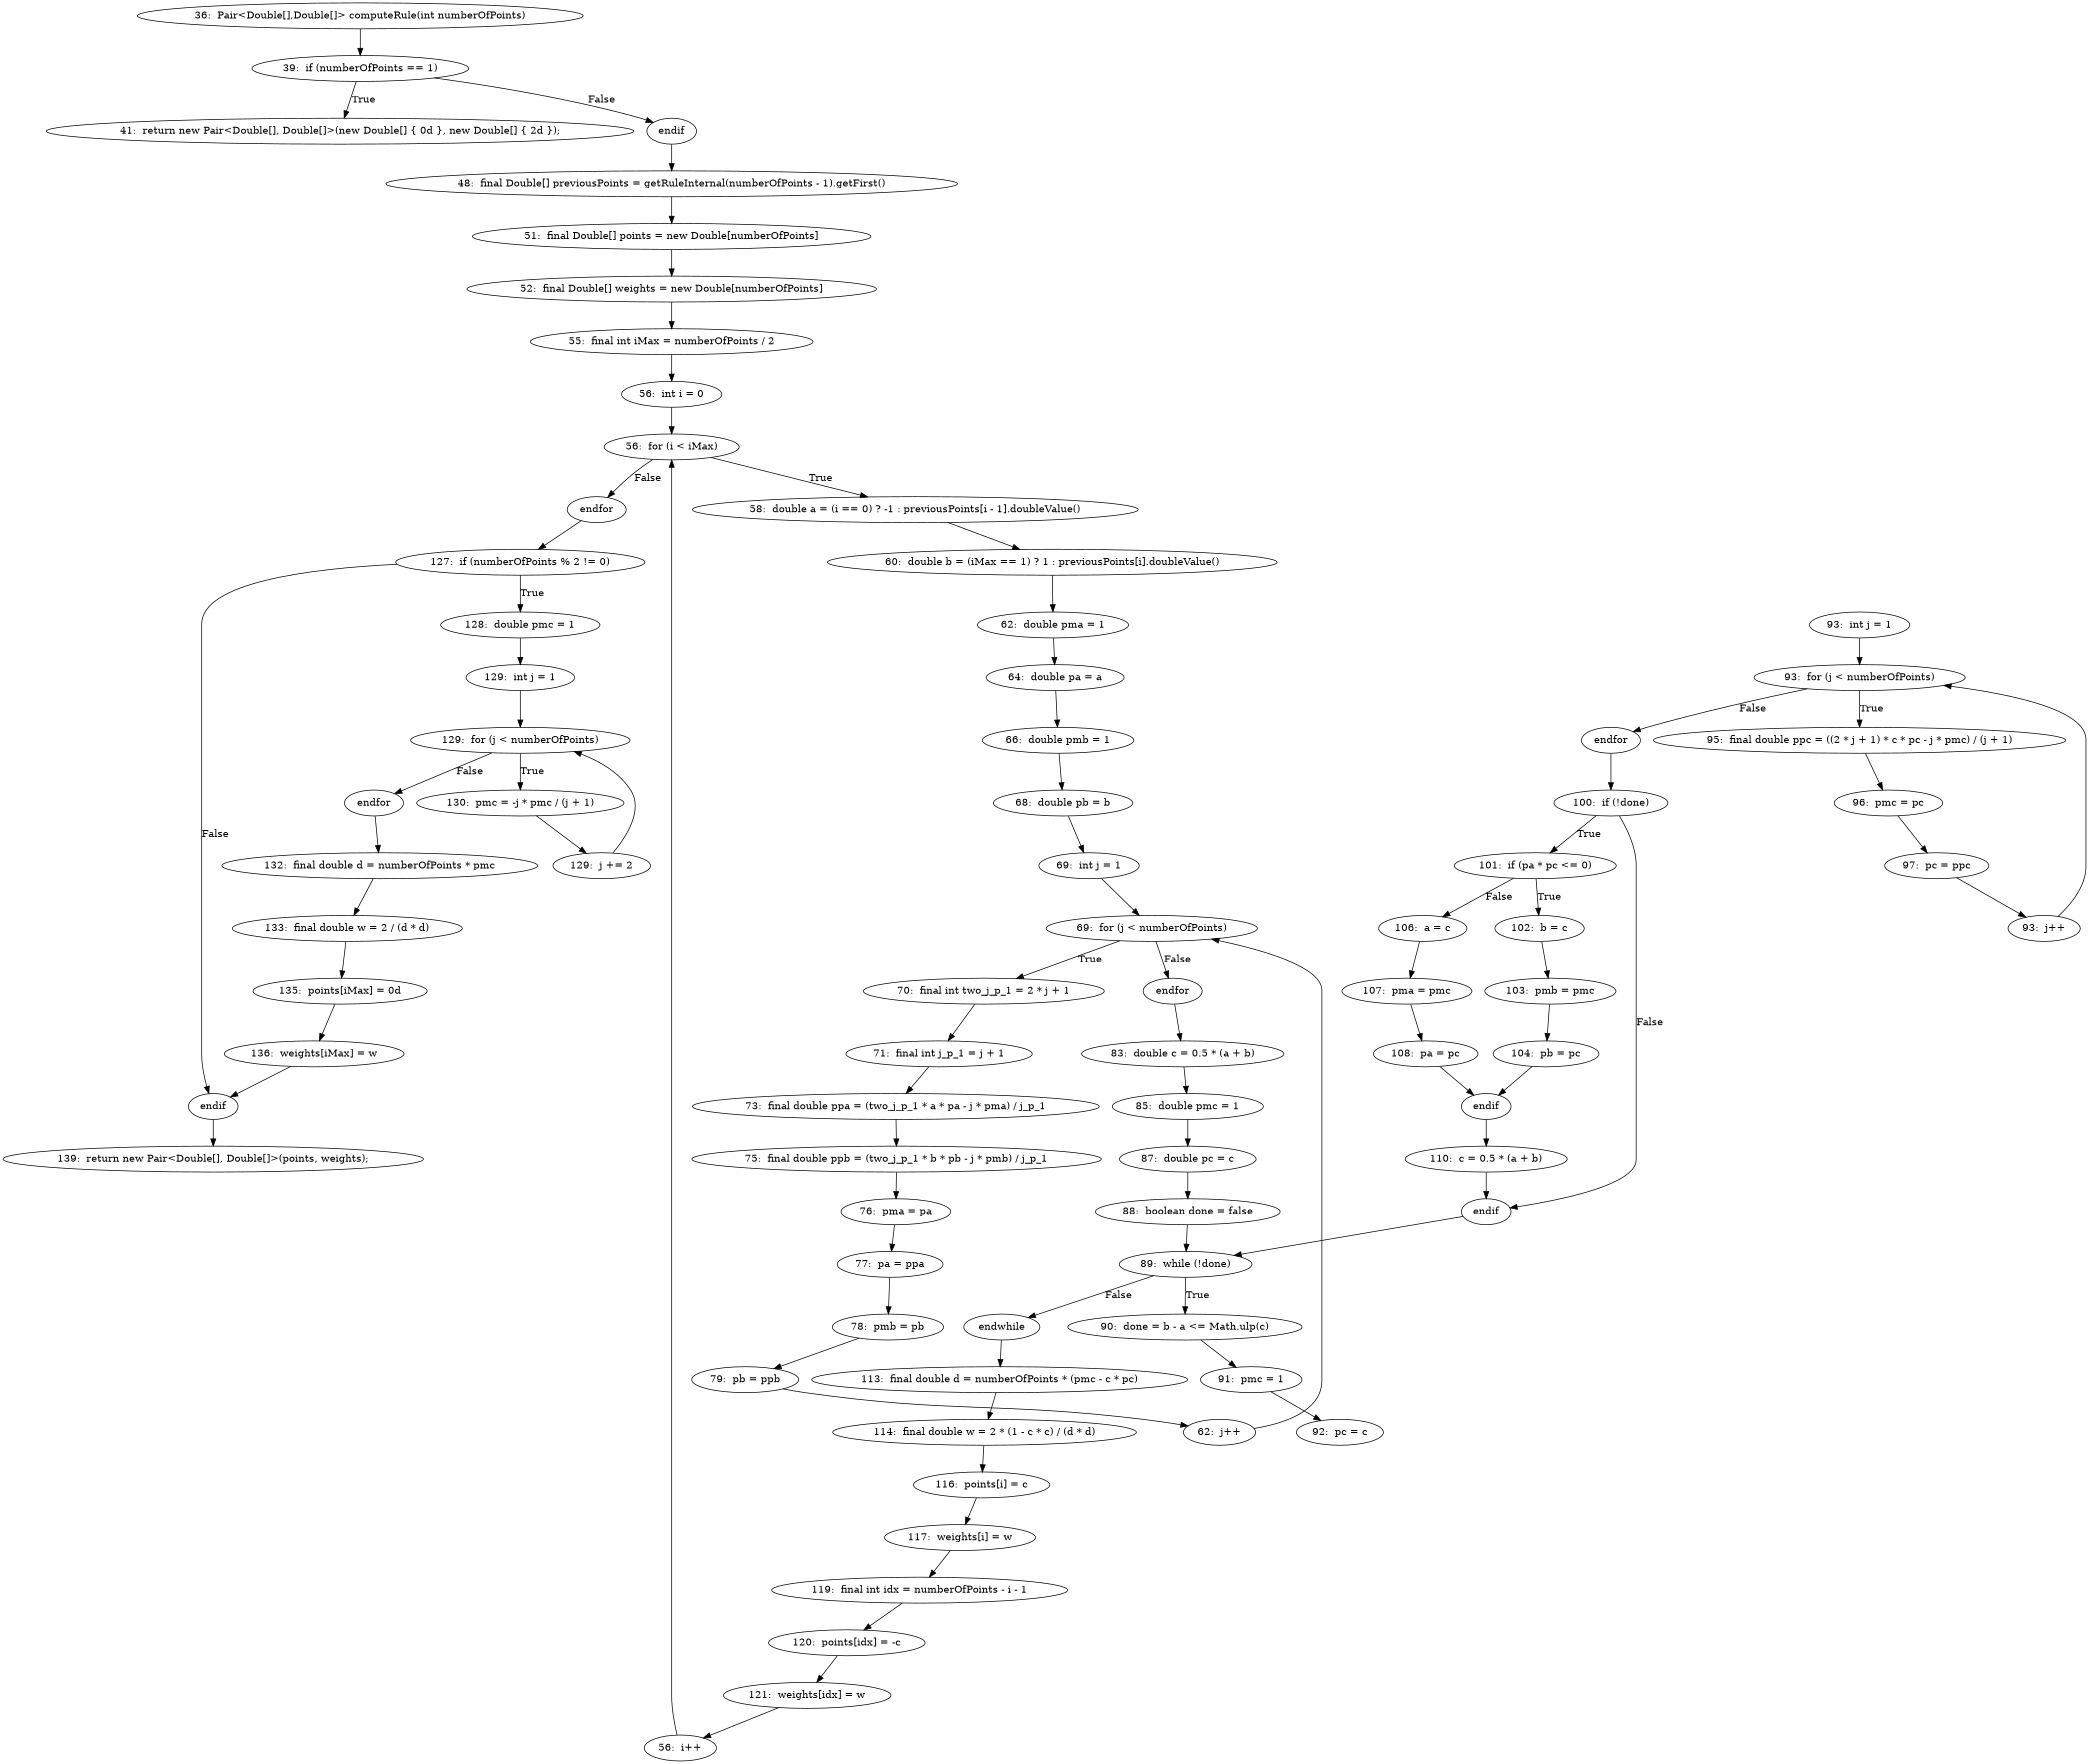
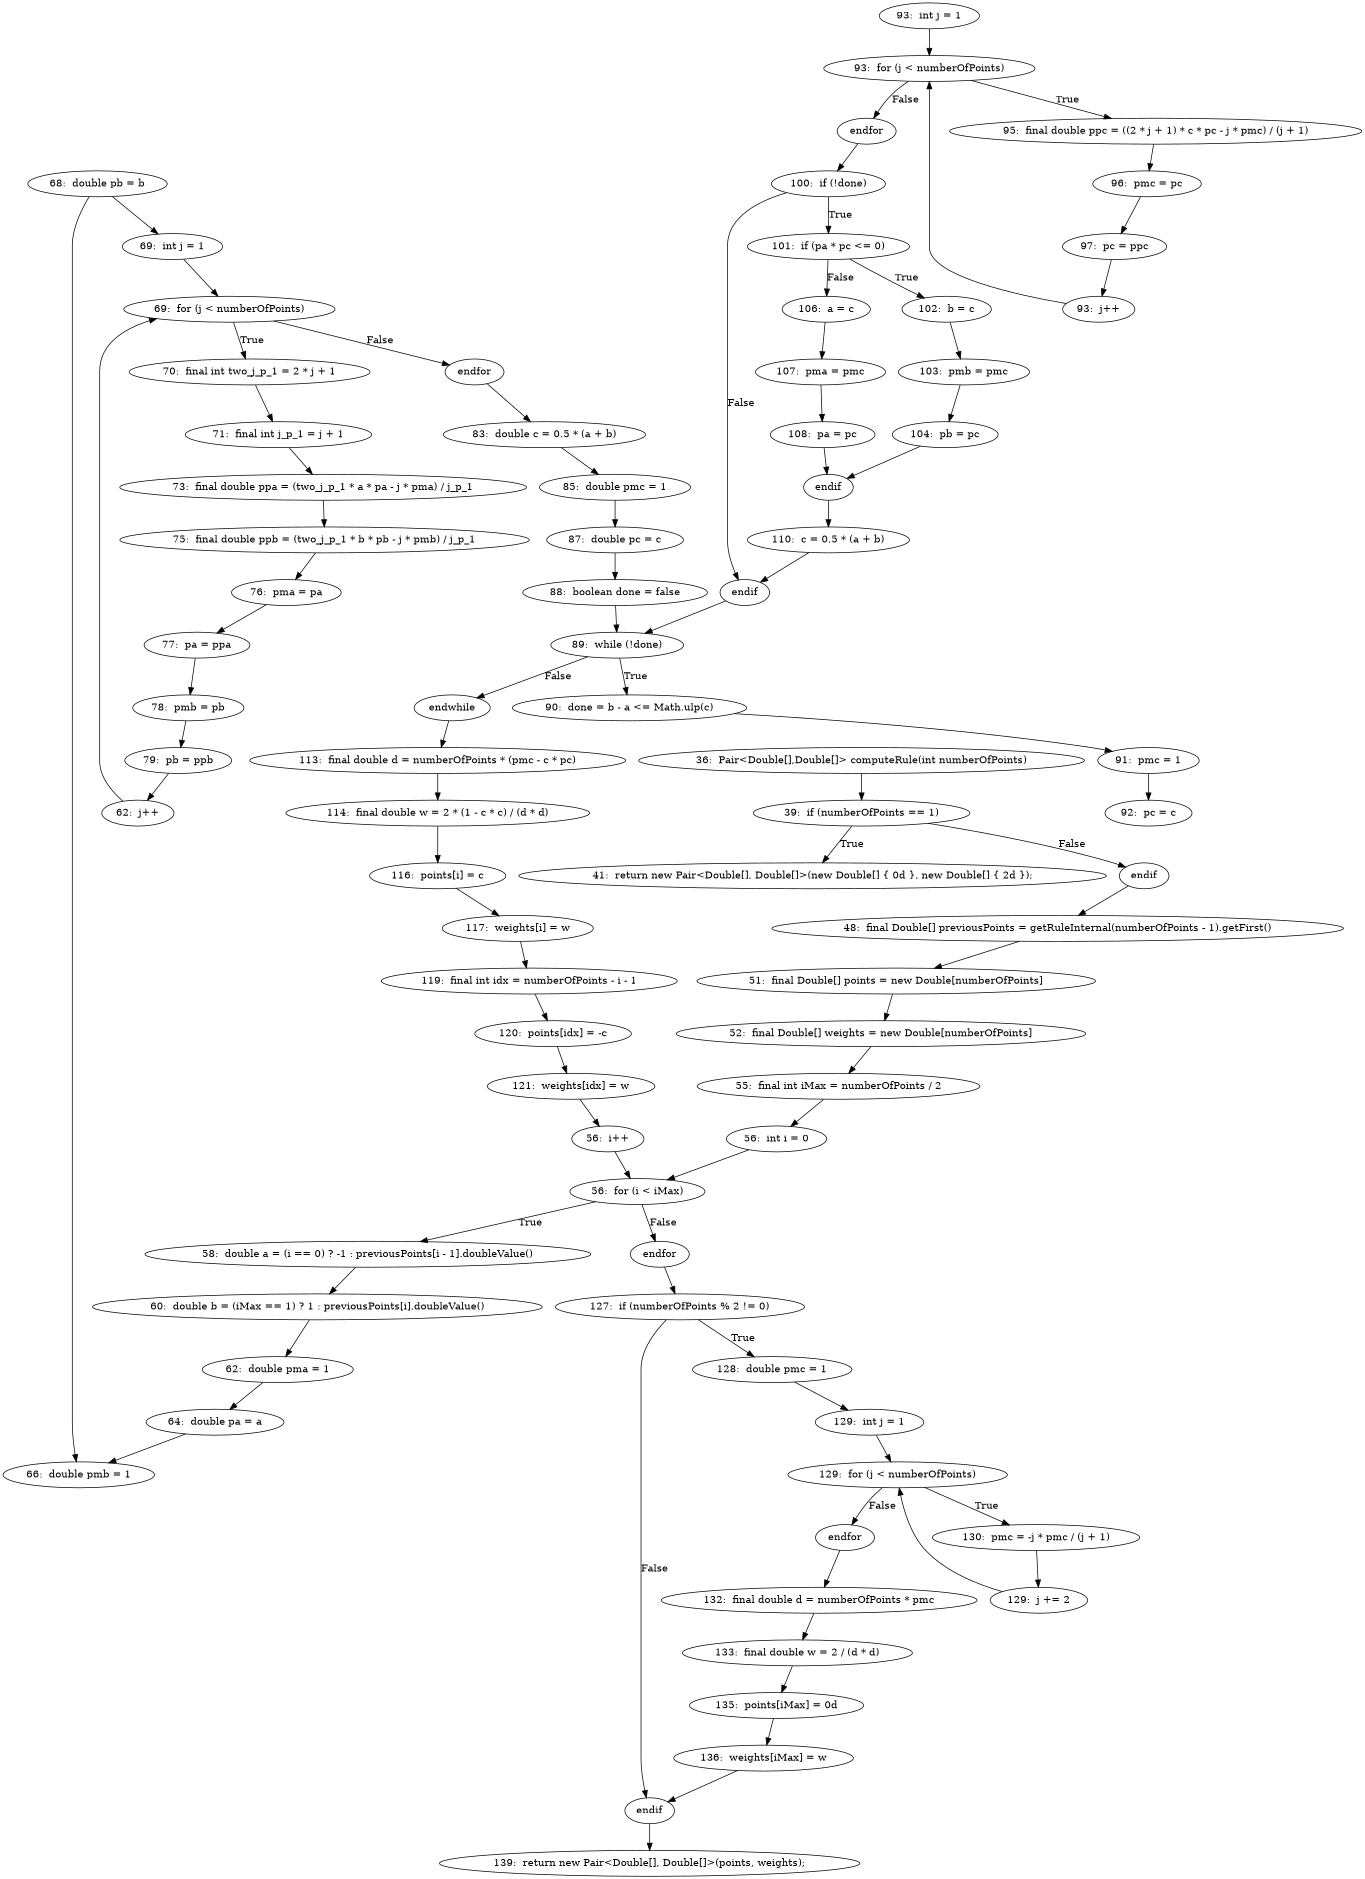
(1060, 768) -> (72, 824)
